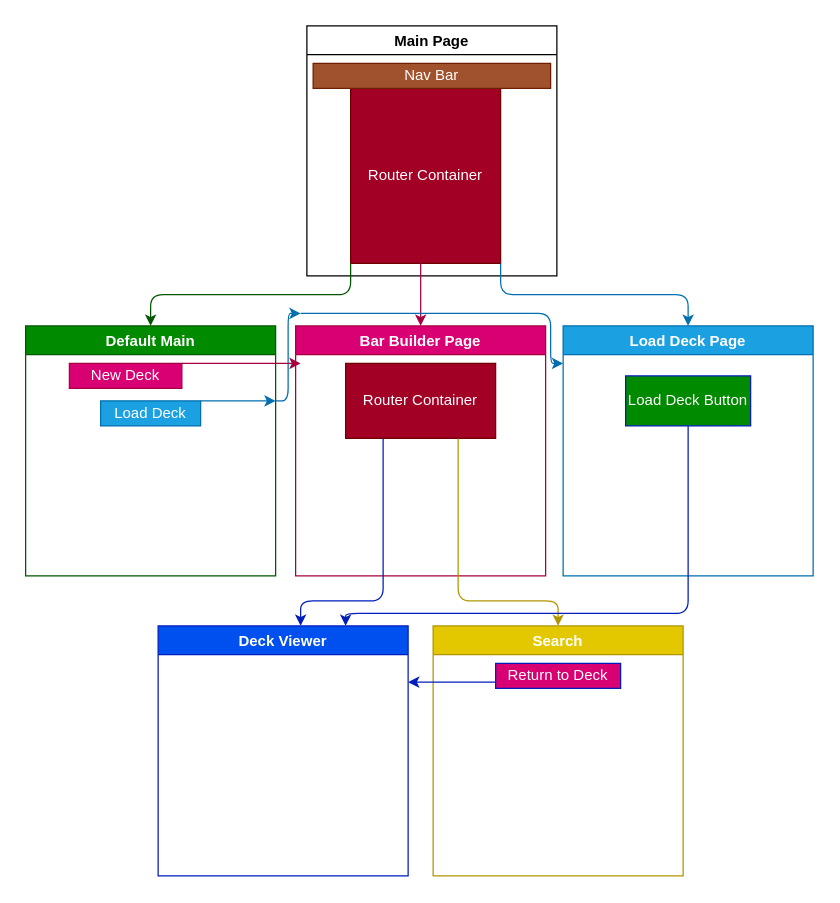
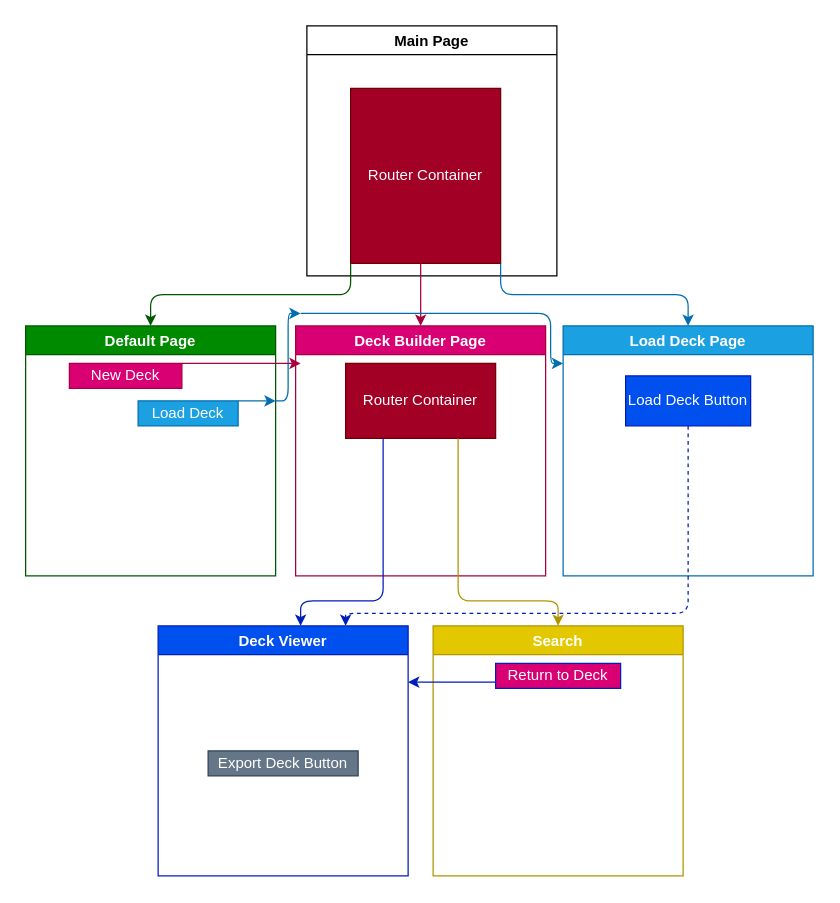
(432, 76) -> none
(150, 341) -> (150, 341)
(420, 341) -> (420, 341)
(688, 401) -> (688, 401)
(151, 413) -> (188, 413)
(606, 613) -> (606, 613)
none -> (283, 763)
